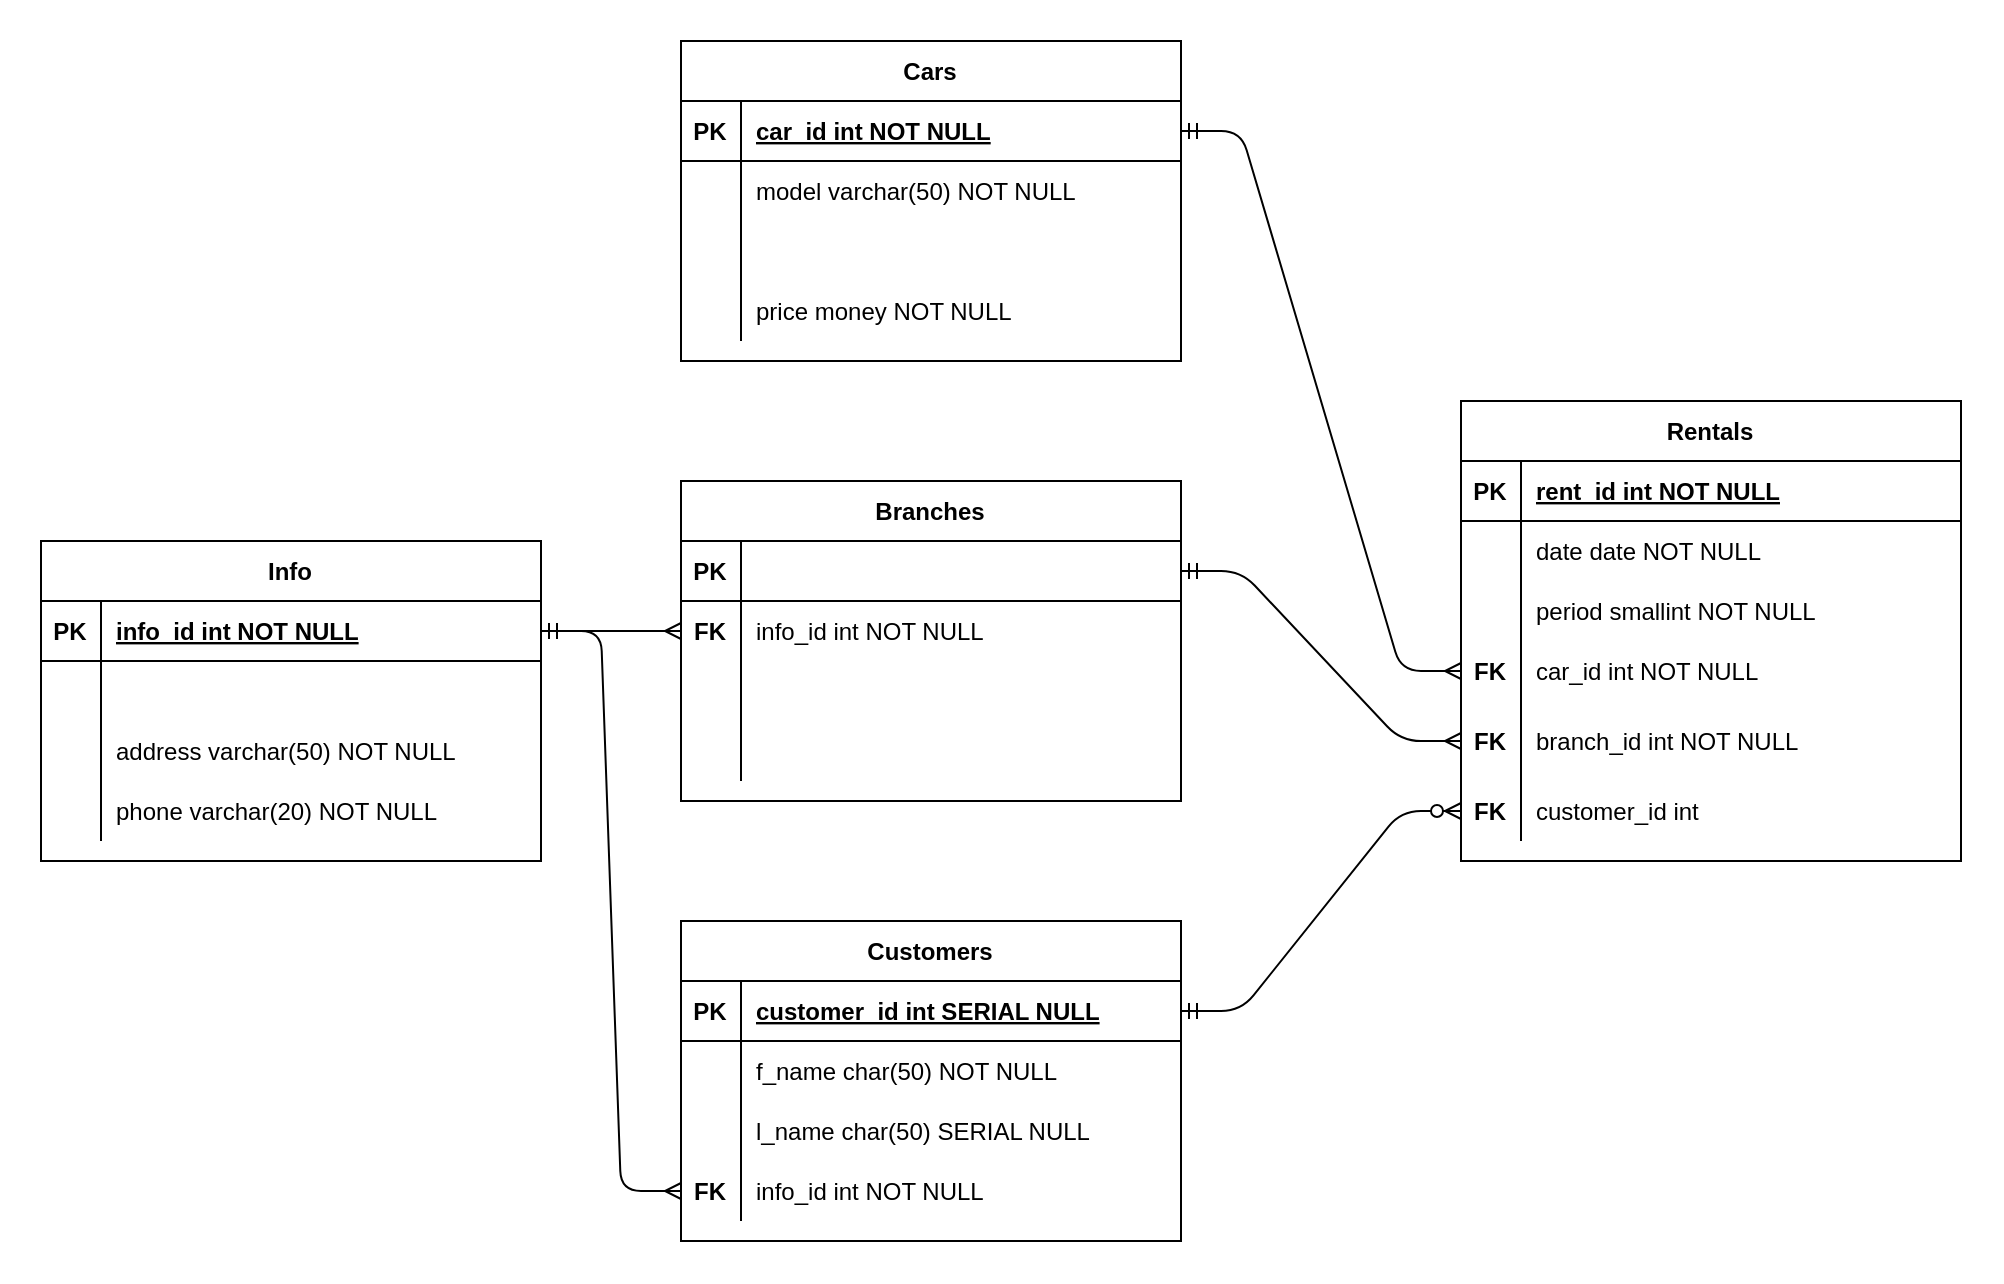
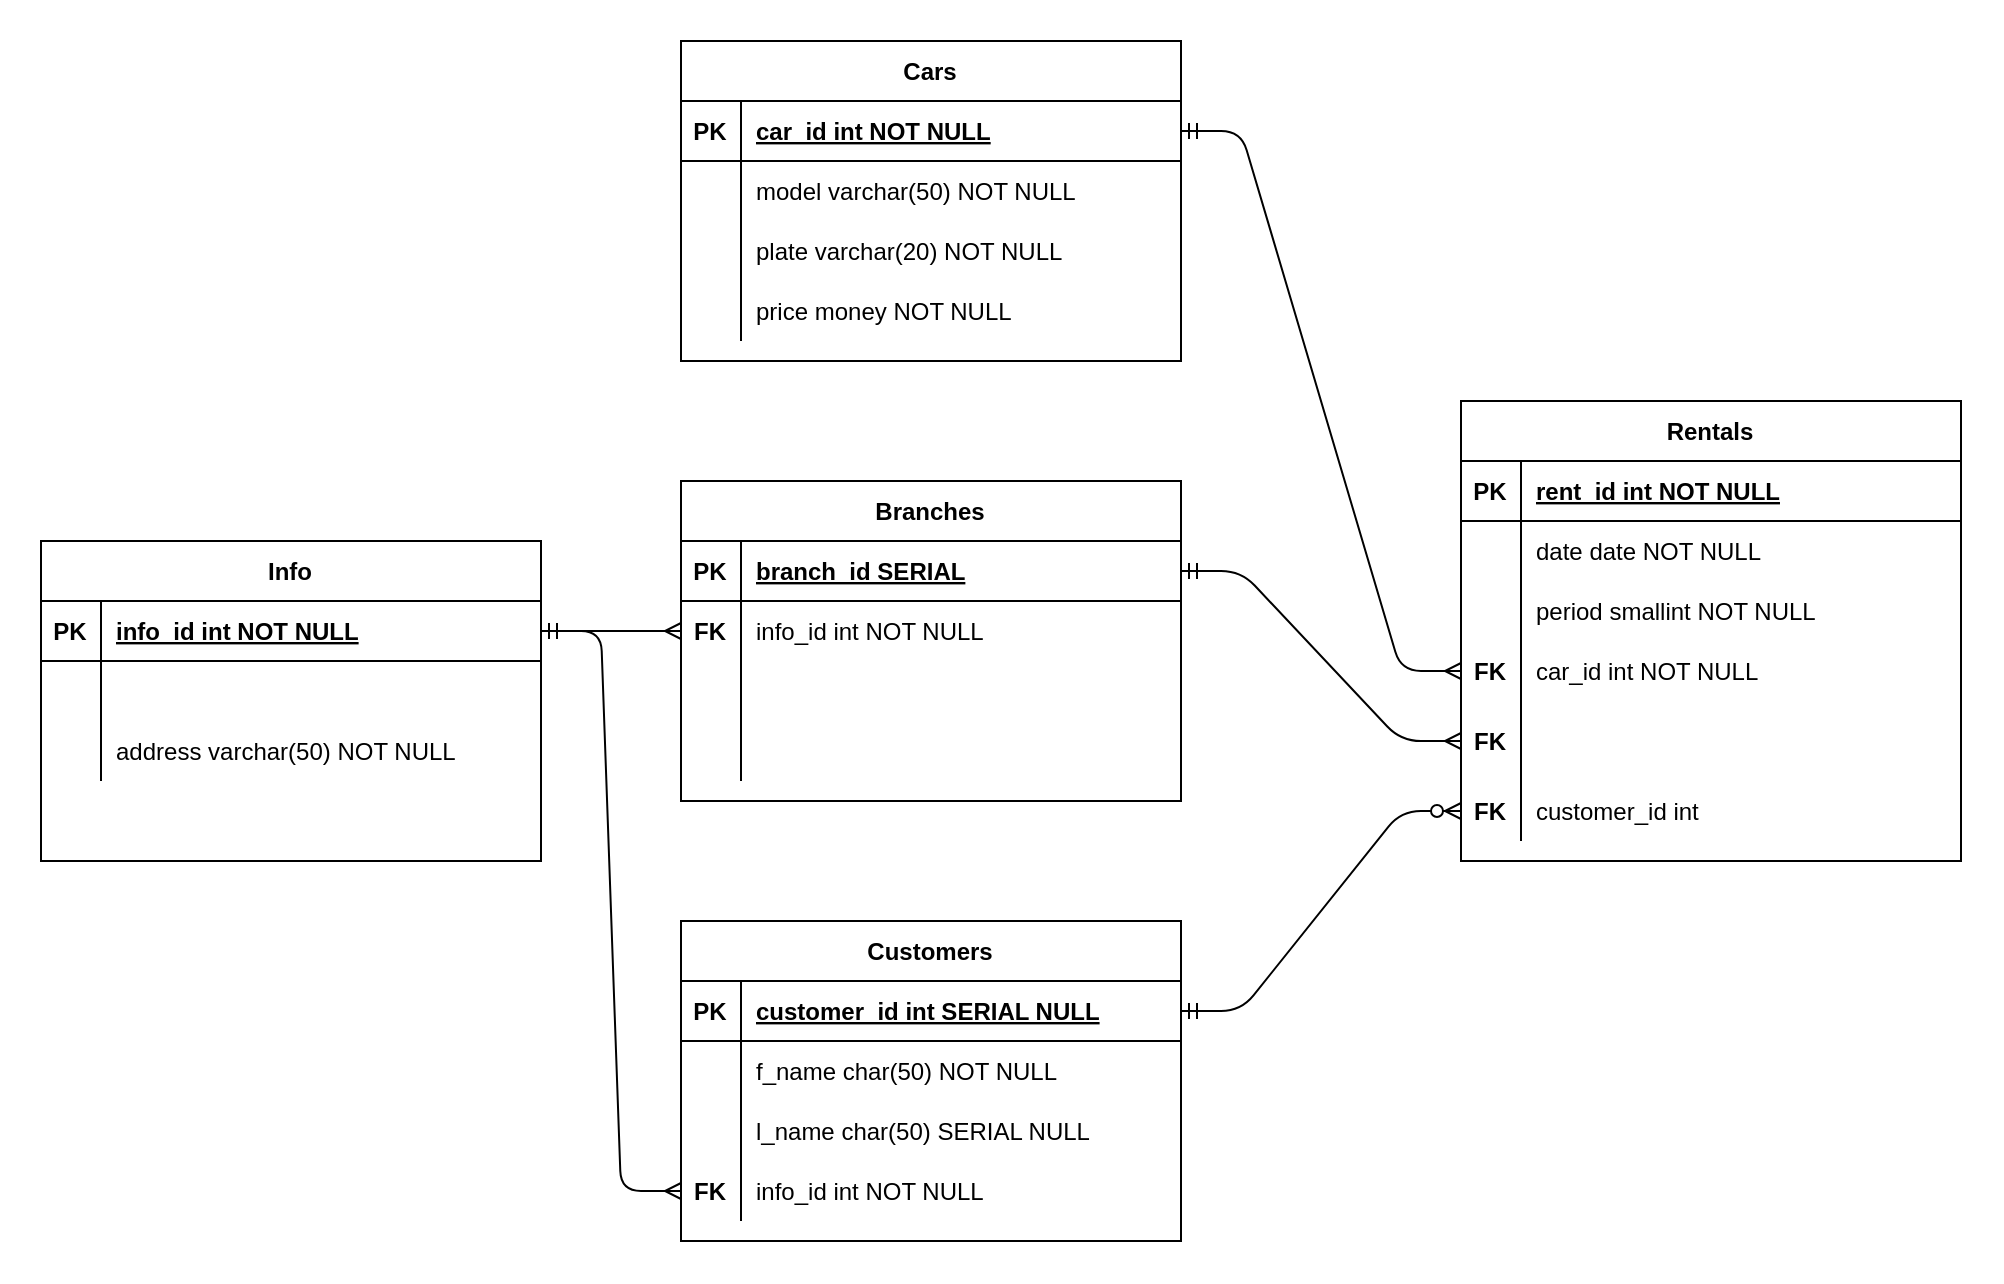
none -> (961, 251)
none -> (961, 571)
(1741, 741) -> none
(321, 811) -> none
